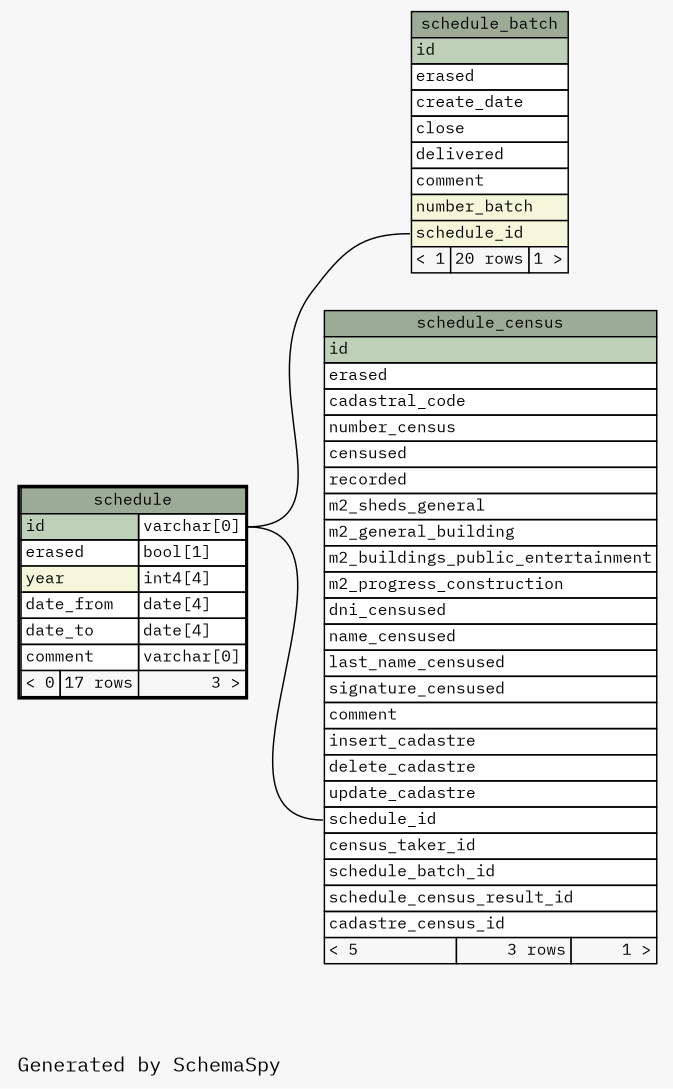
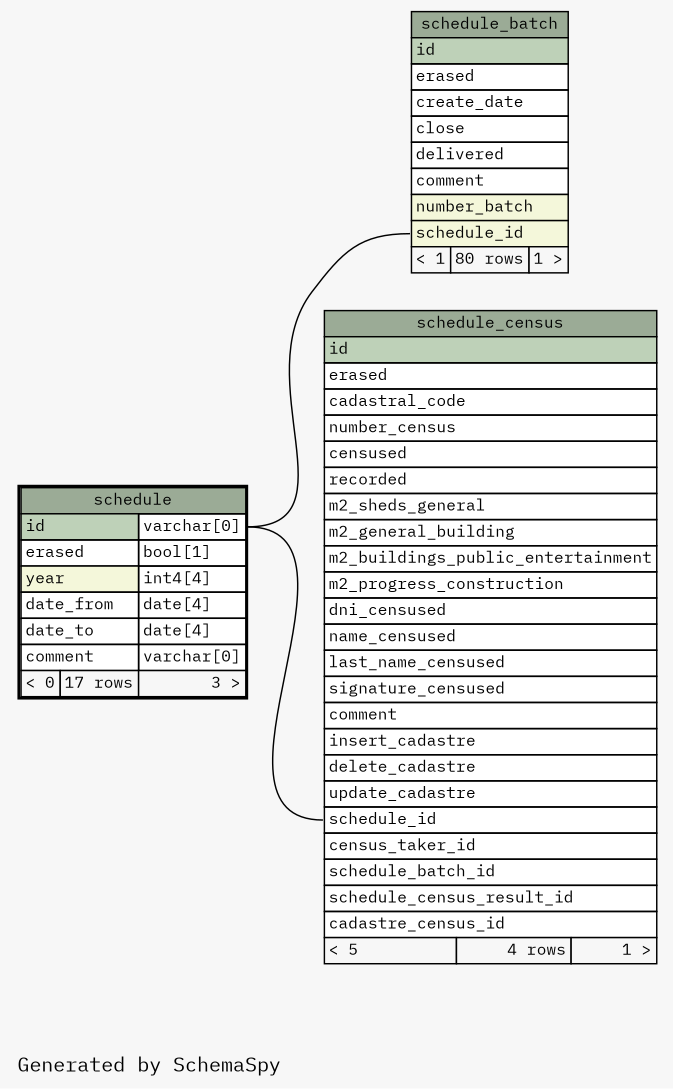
(490, 259) -> (490, 259)
(537, 950) -> (537, 950)
